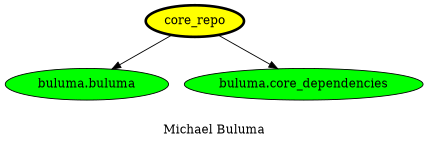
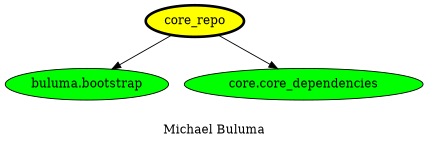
(87, 84) -> (87, 84)
(304, 84) -> (304, 84)
